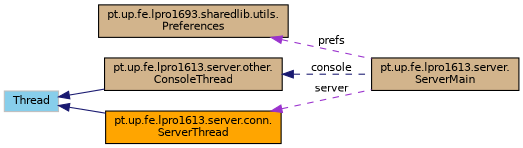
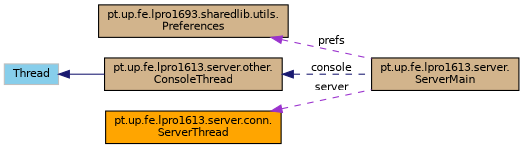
(87, 110) -> none
